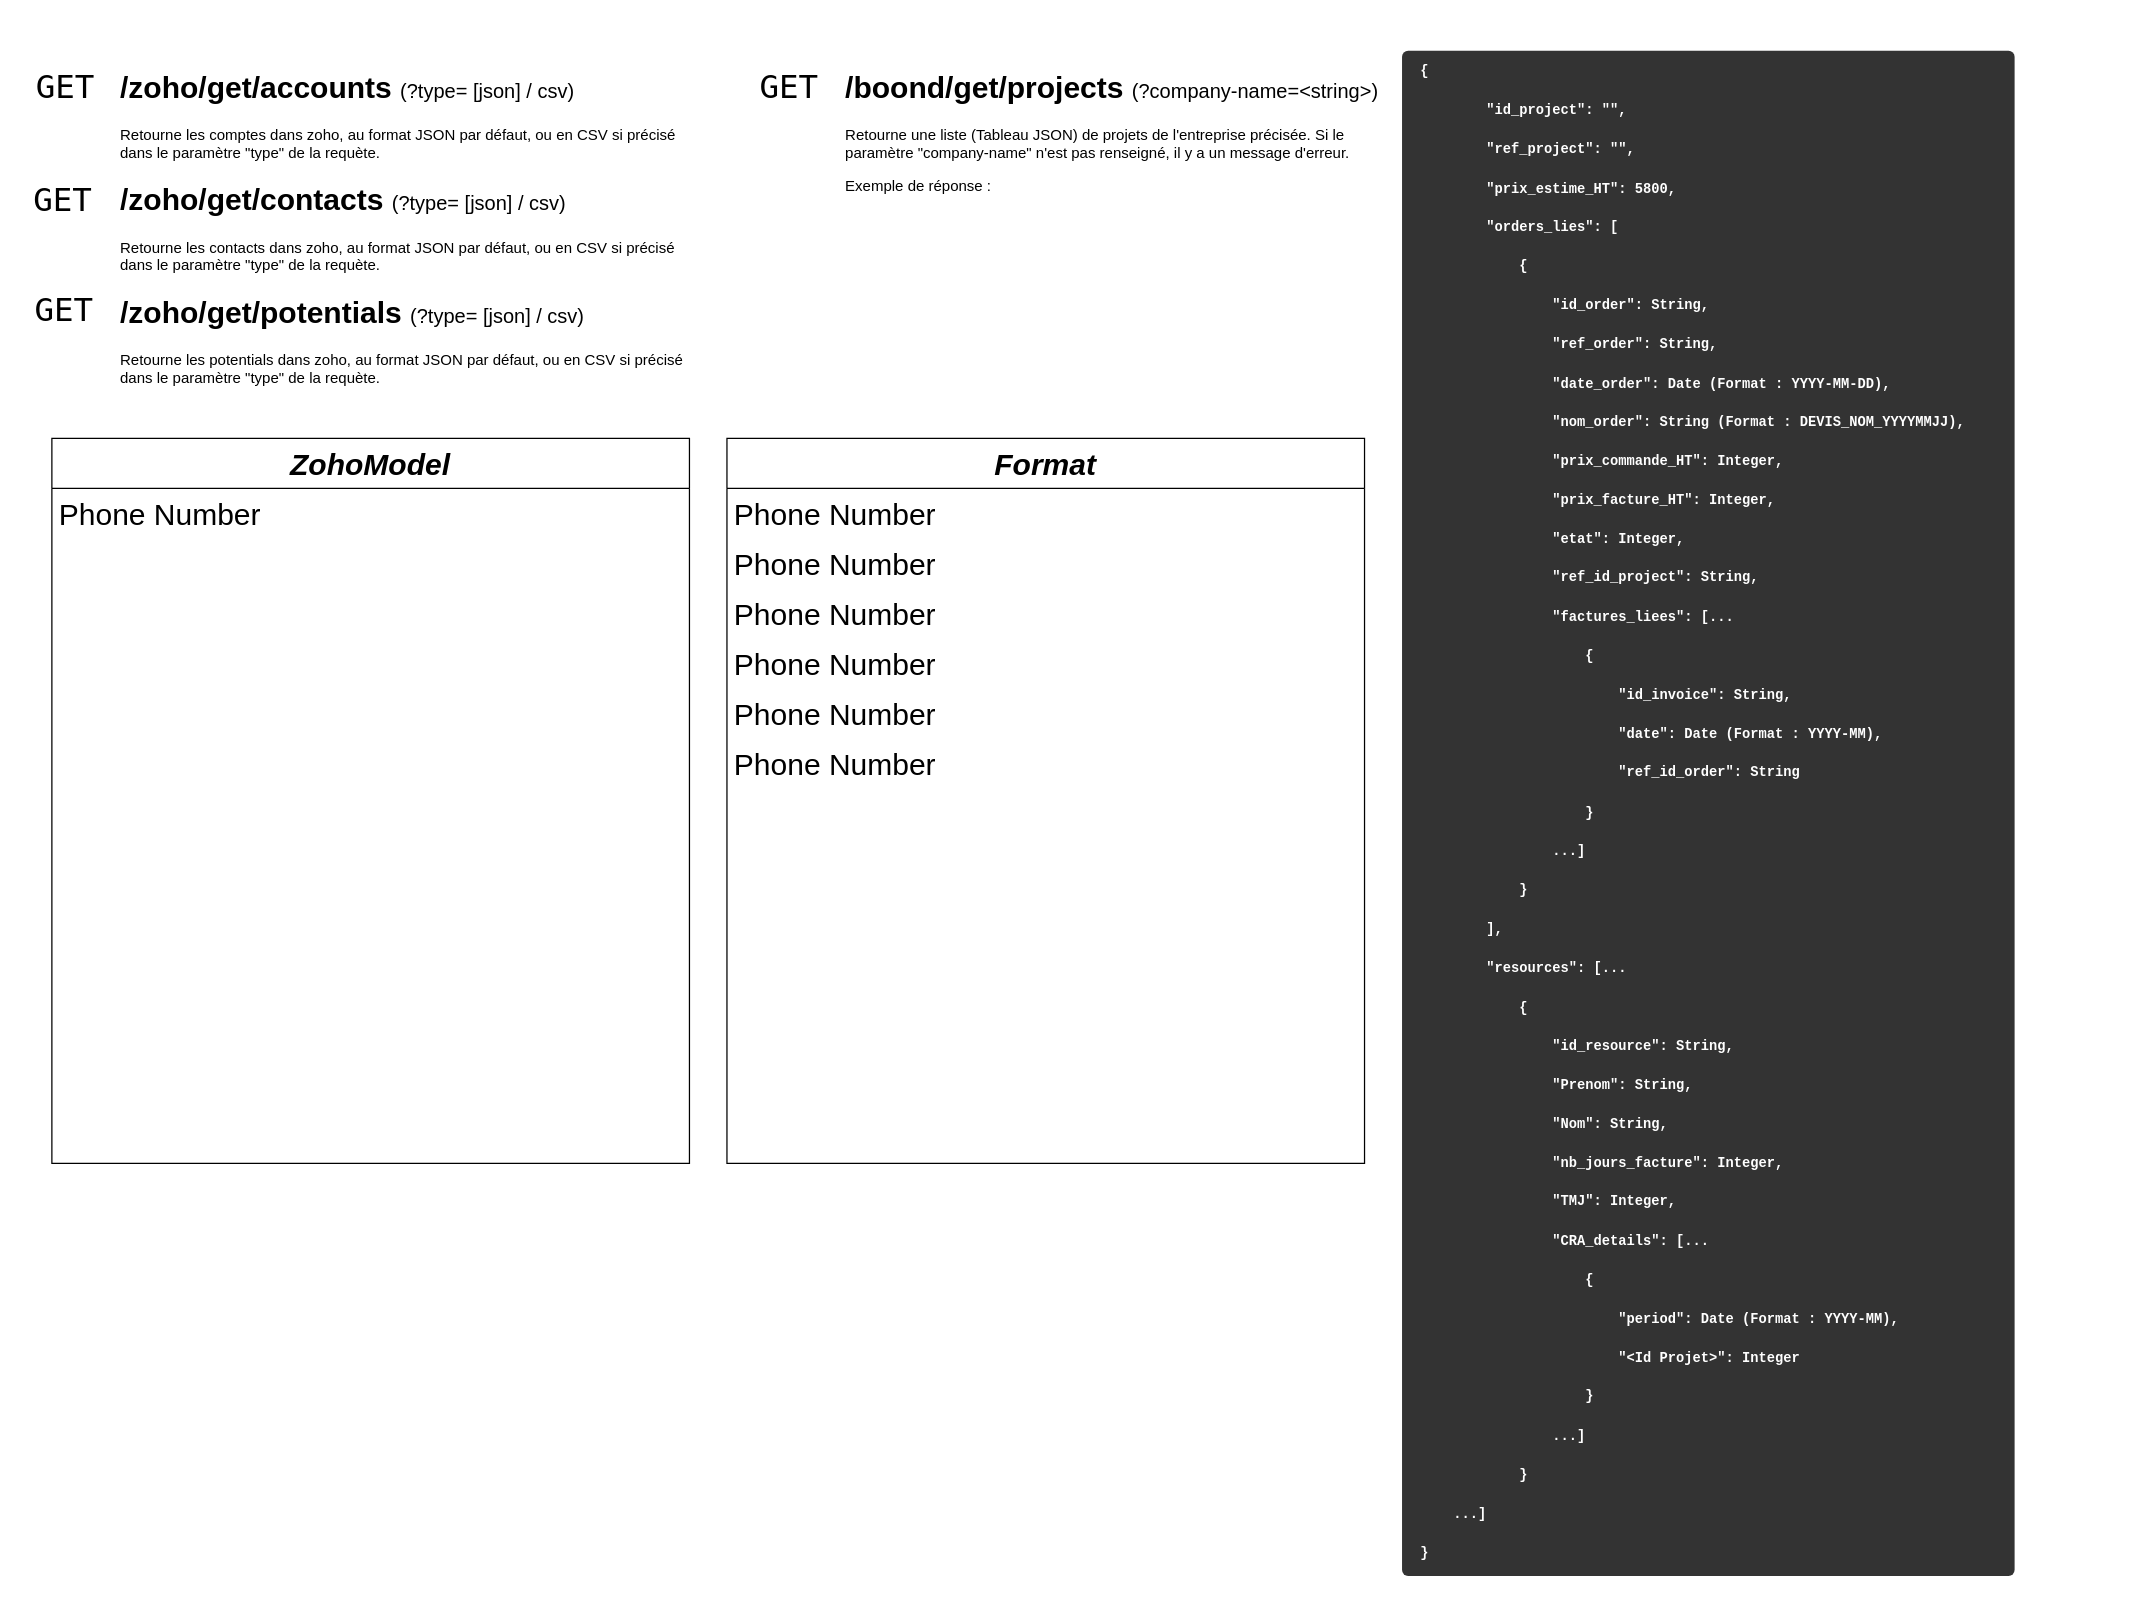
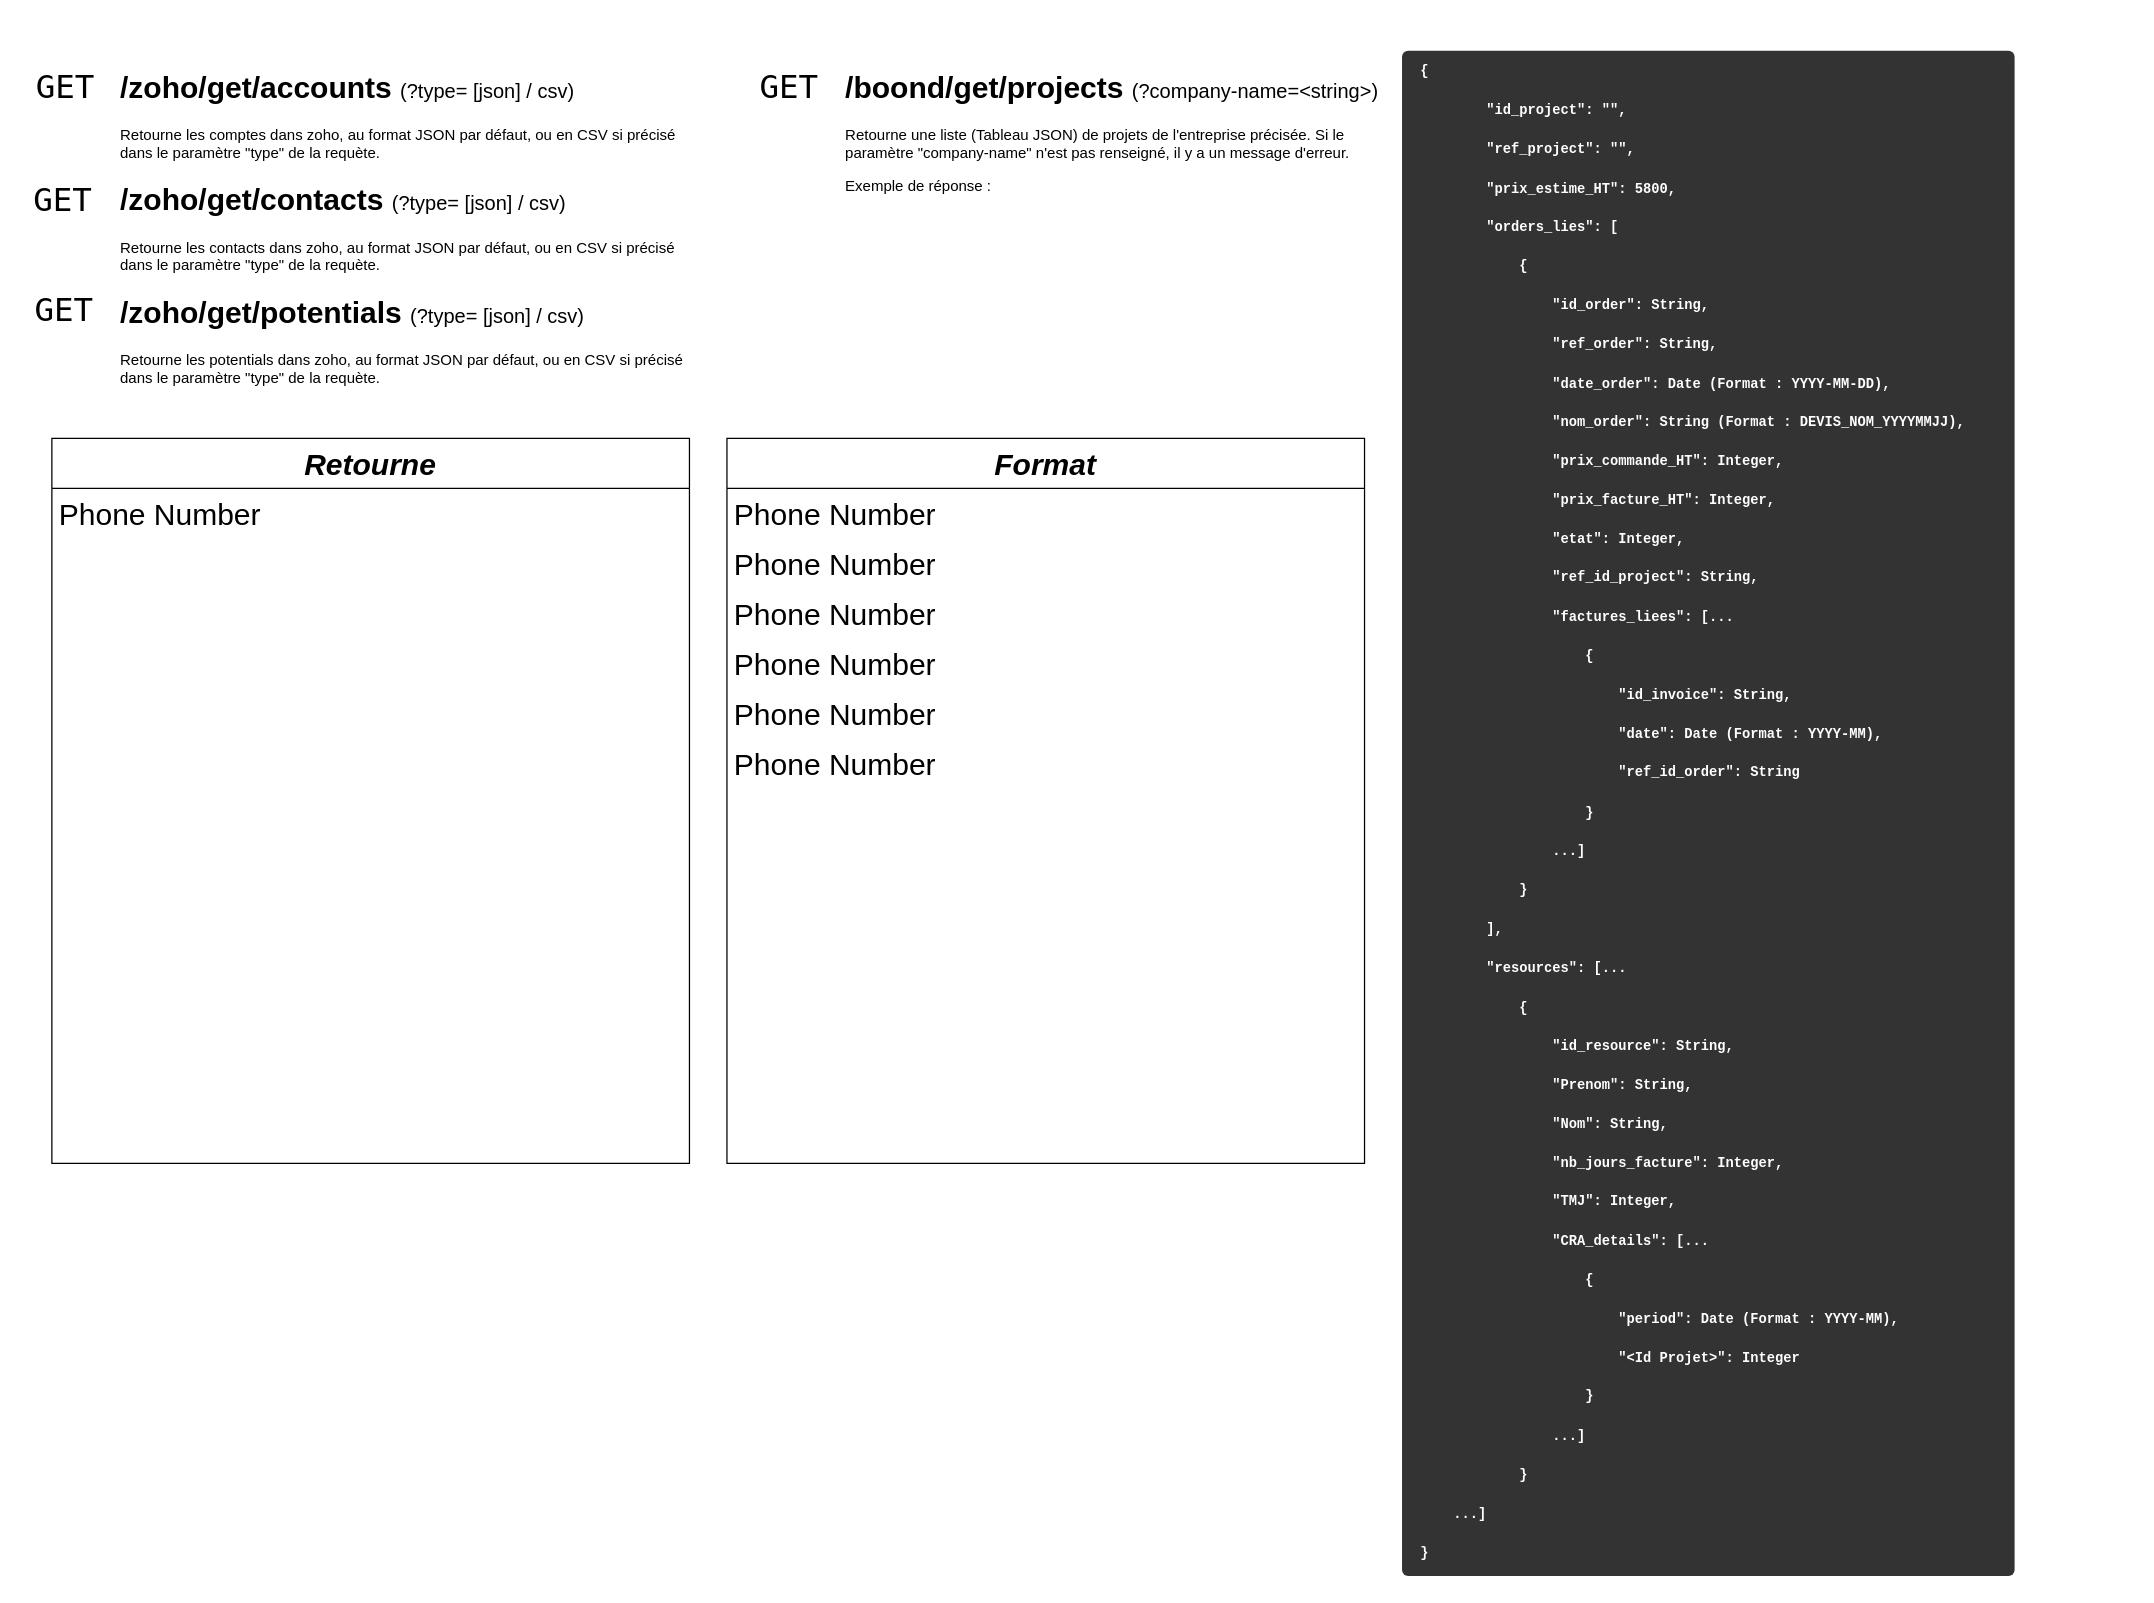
(370, 465) -> (370, 465)
